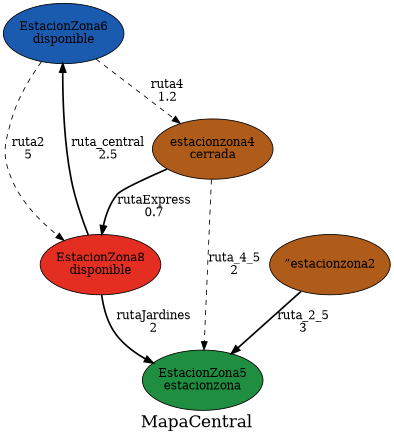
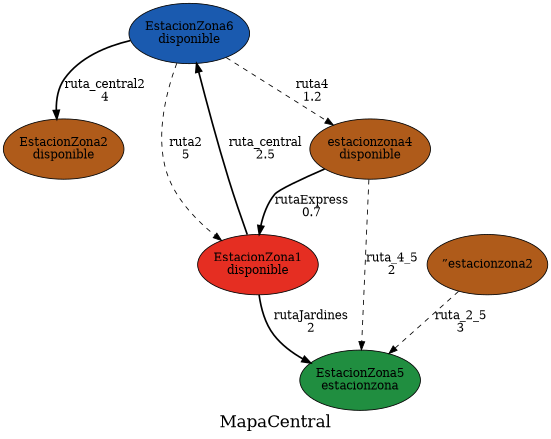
none -> (64, 149)
(213, 149) -> (370, 149)
(100, 265) -> (258, 265)
(269, 320) -> (427, 320)
